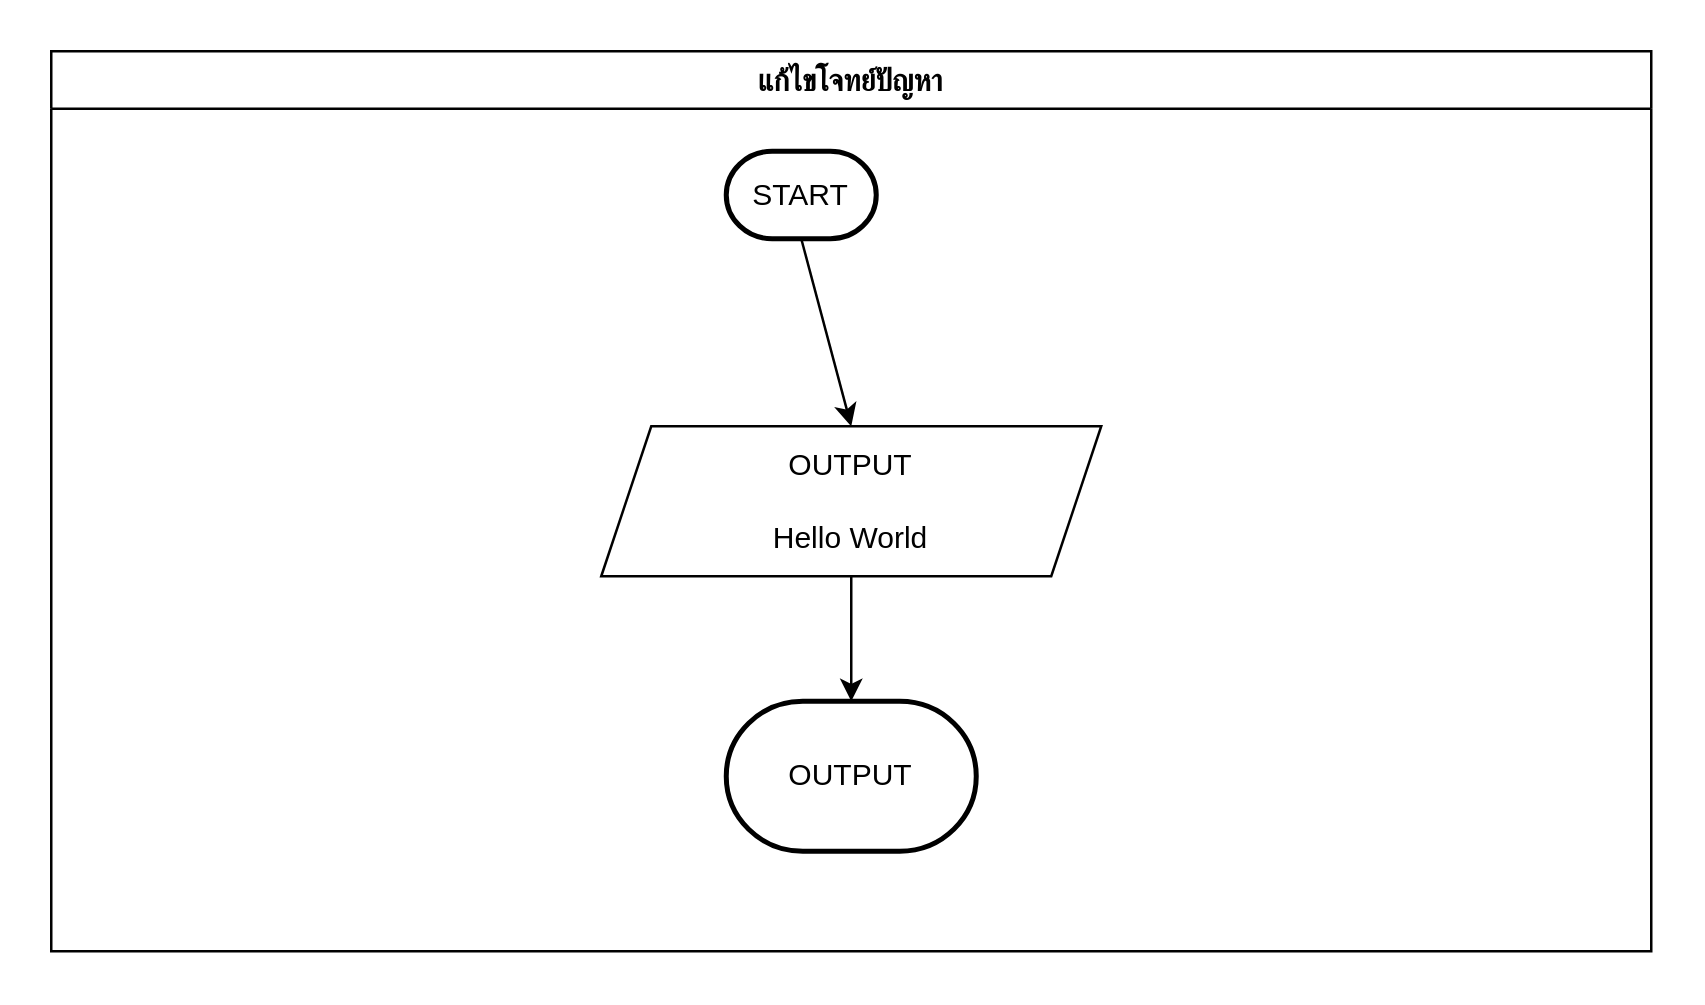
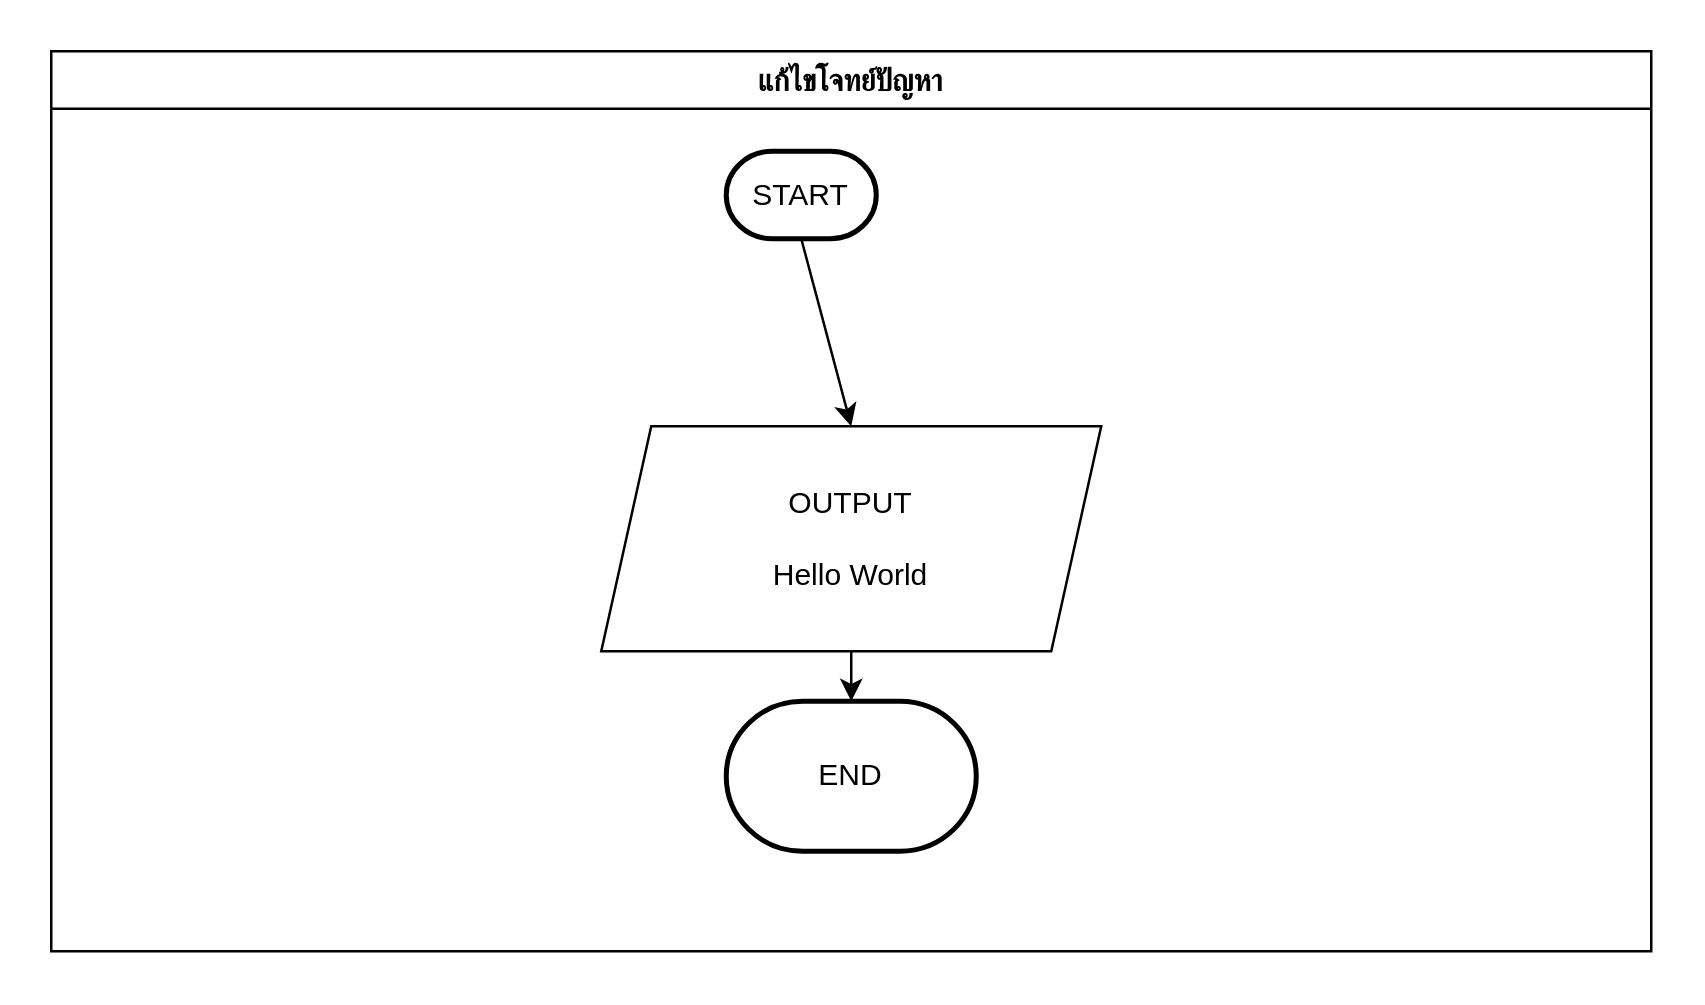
(851, 501) -> (851, 539)
(851, 776) -> (851, 776)
